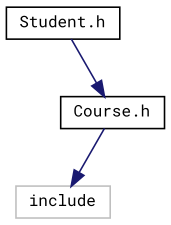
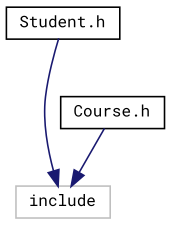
(84, 61) -> (45, 104)
